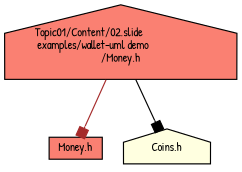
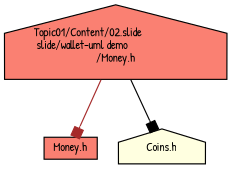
(121, 46) -> (116, 46)
